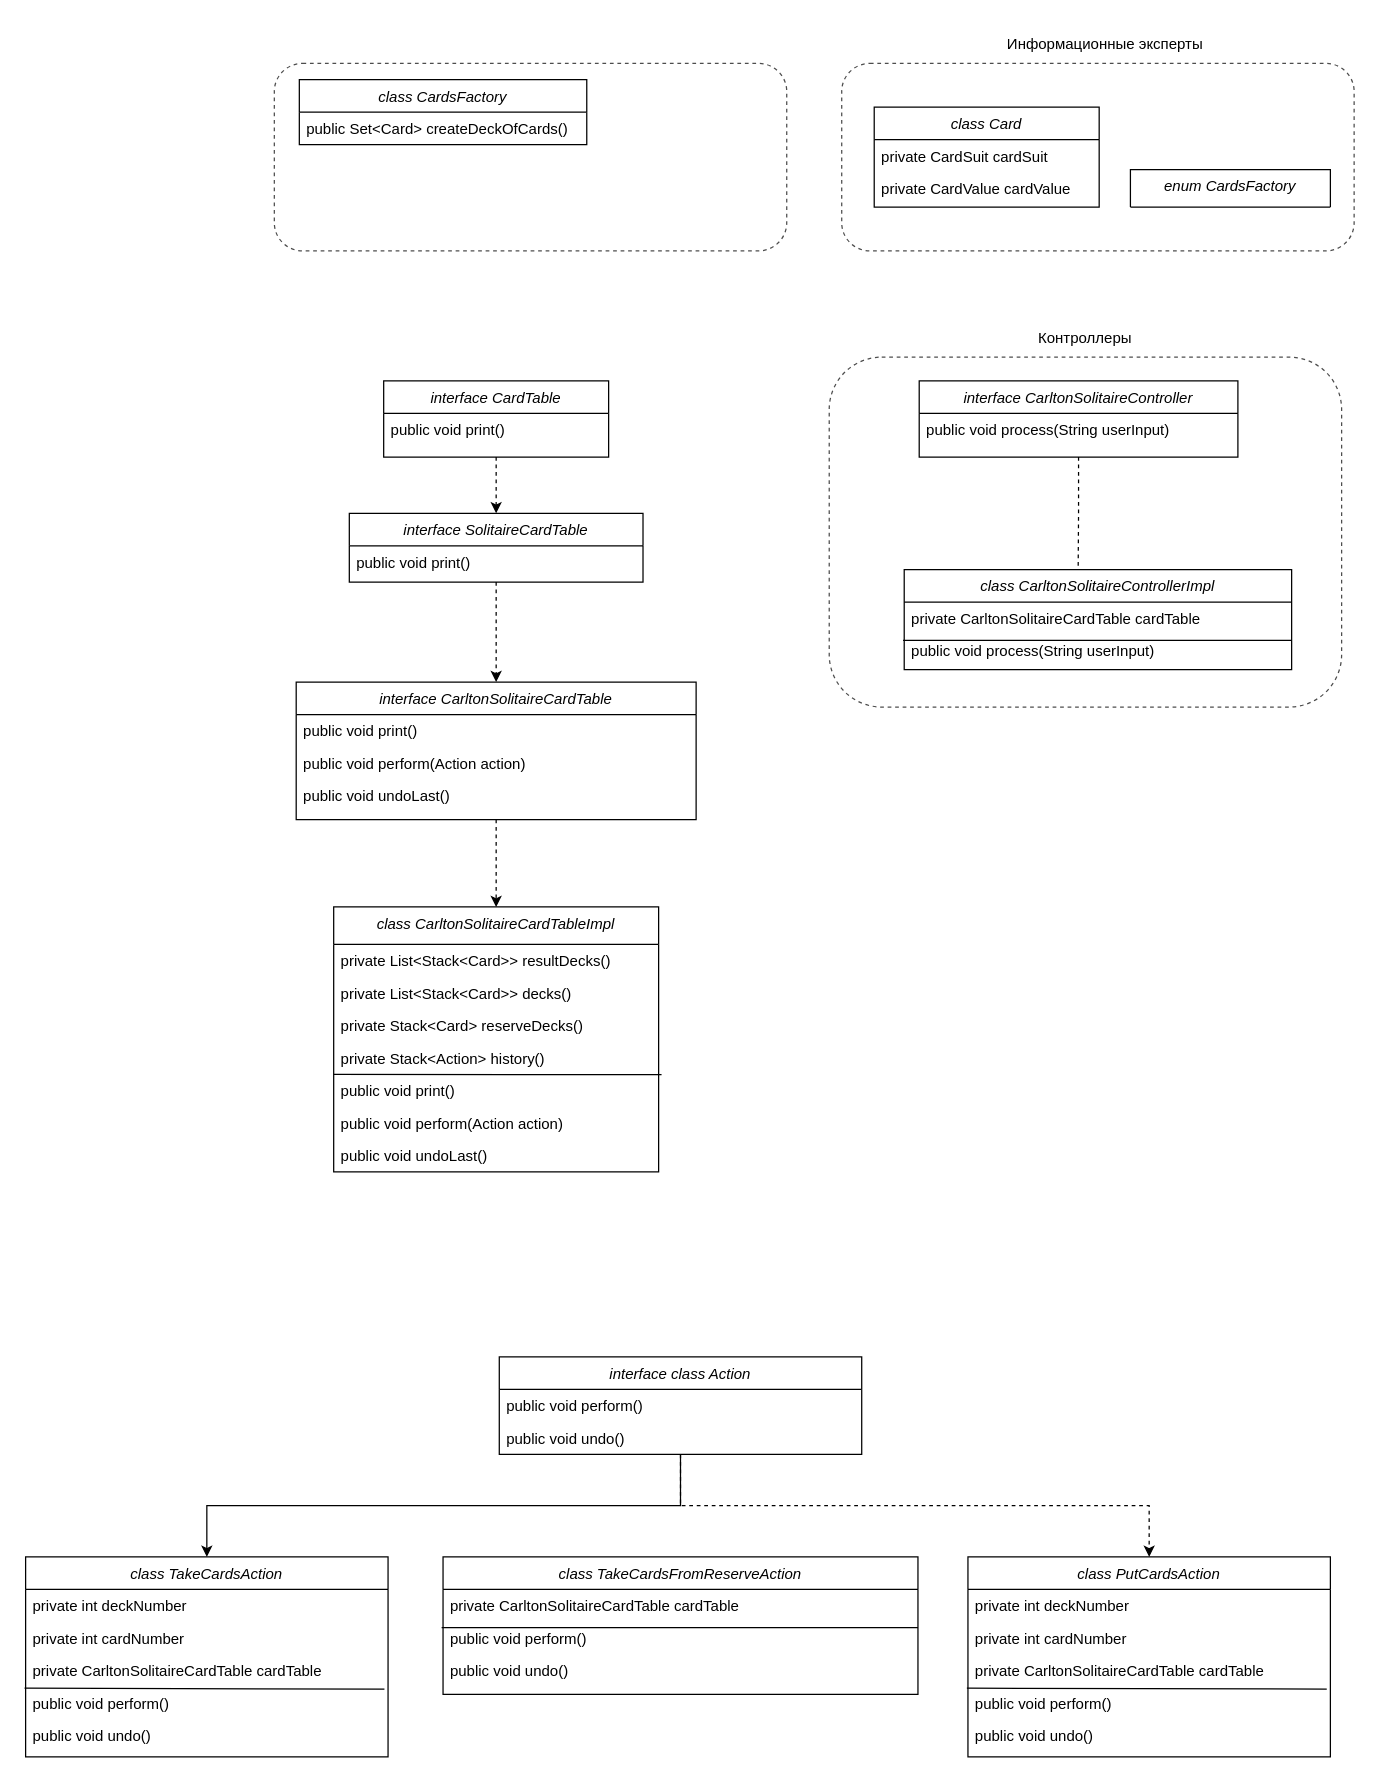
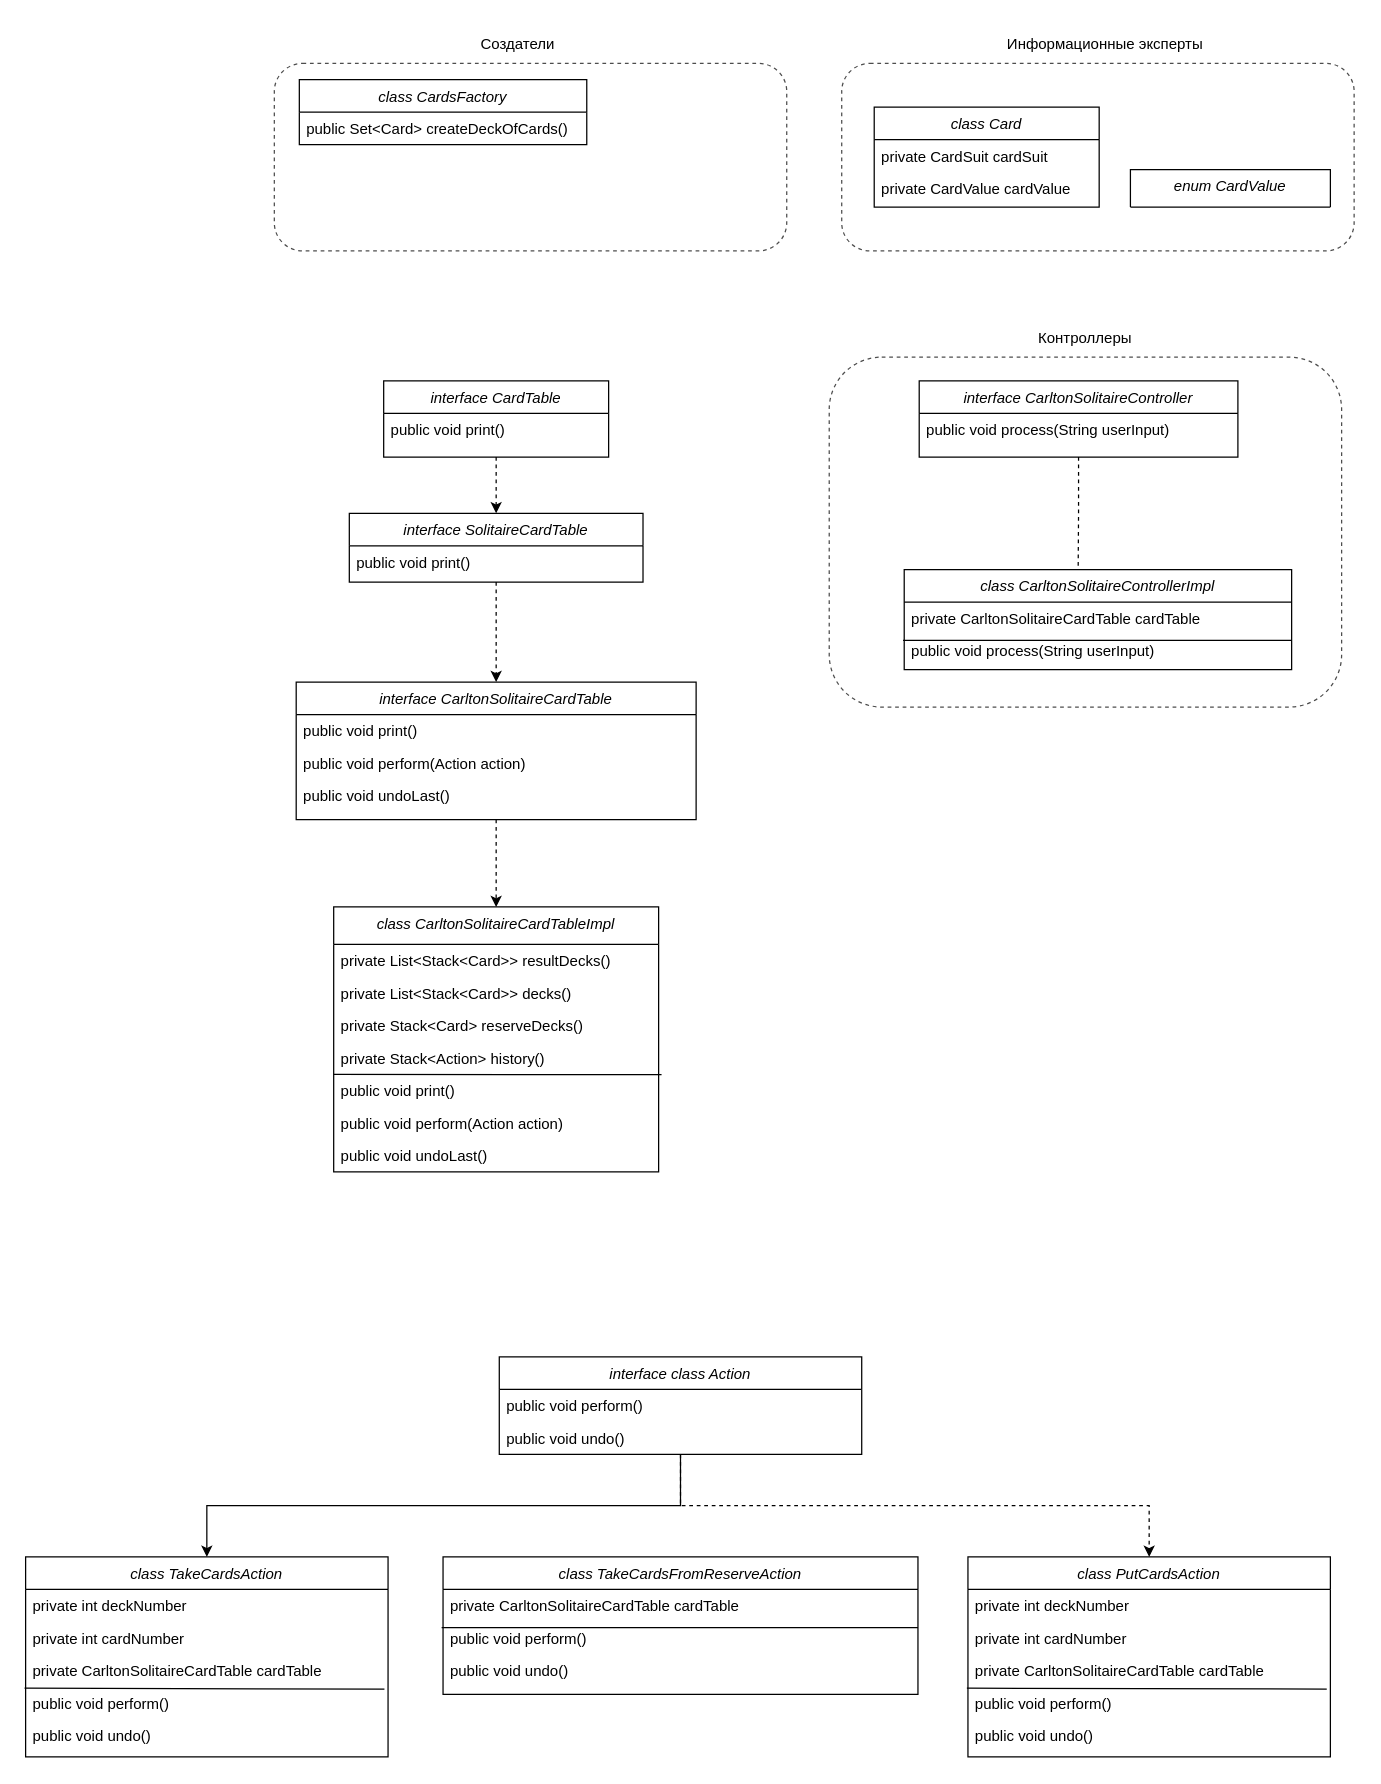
none -> (518, 44)
(1230, 186) -> (1230, 186)
